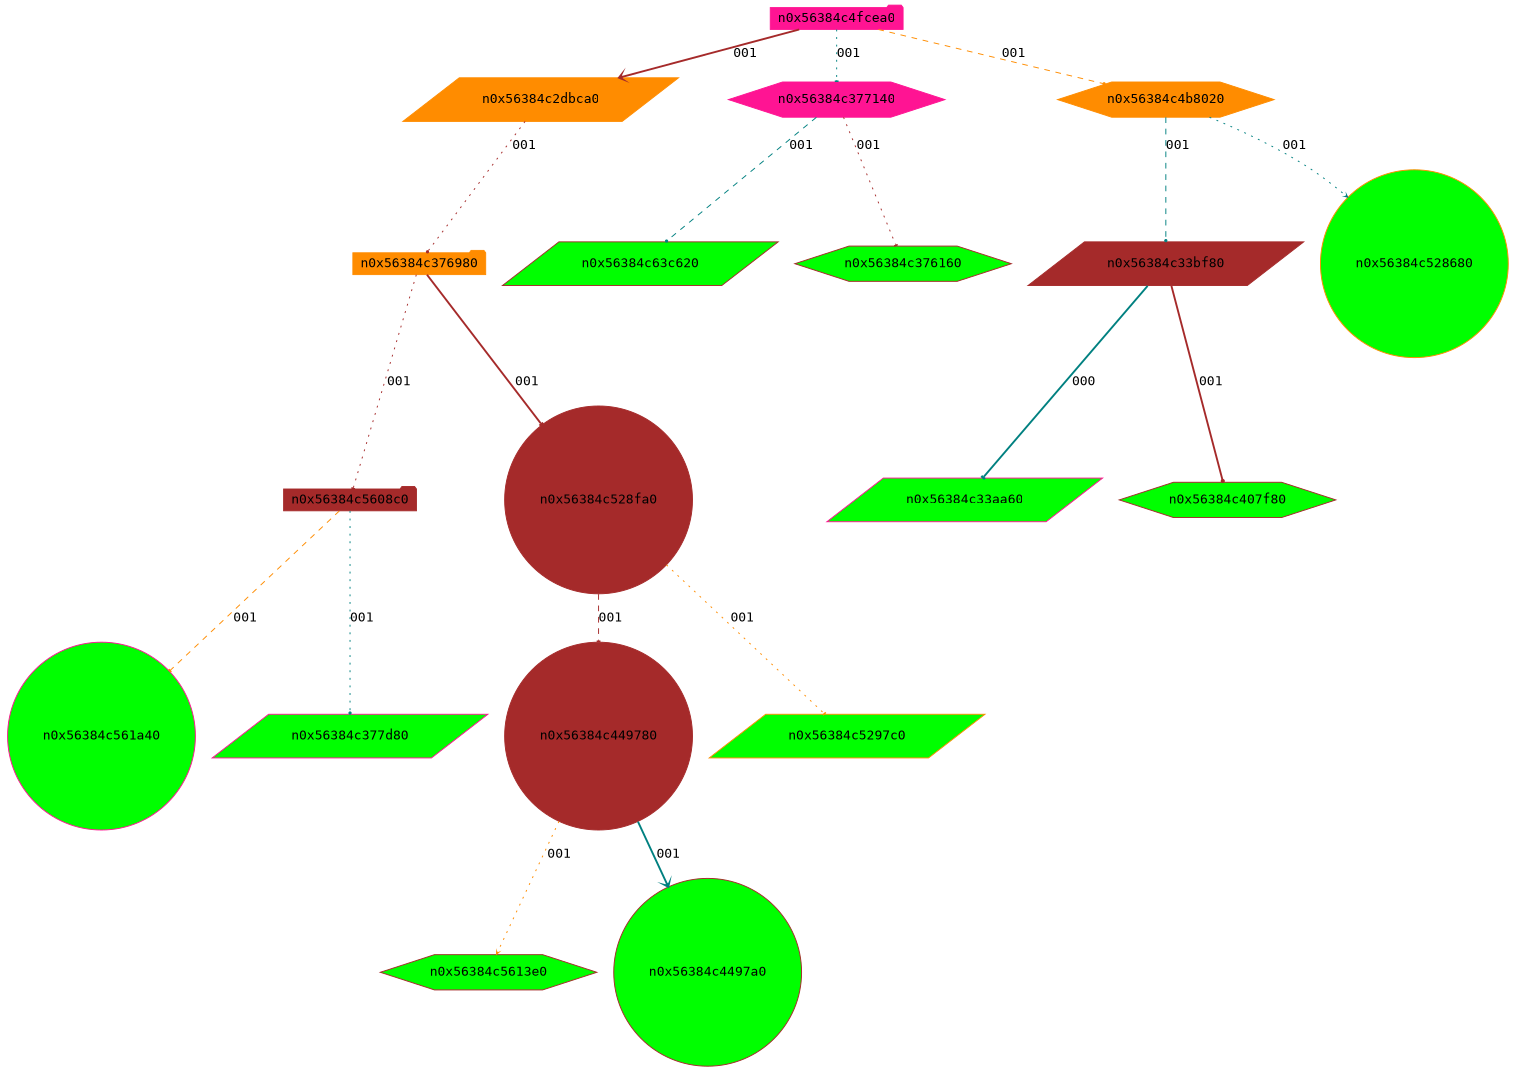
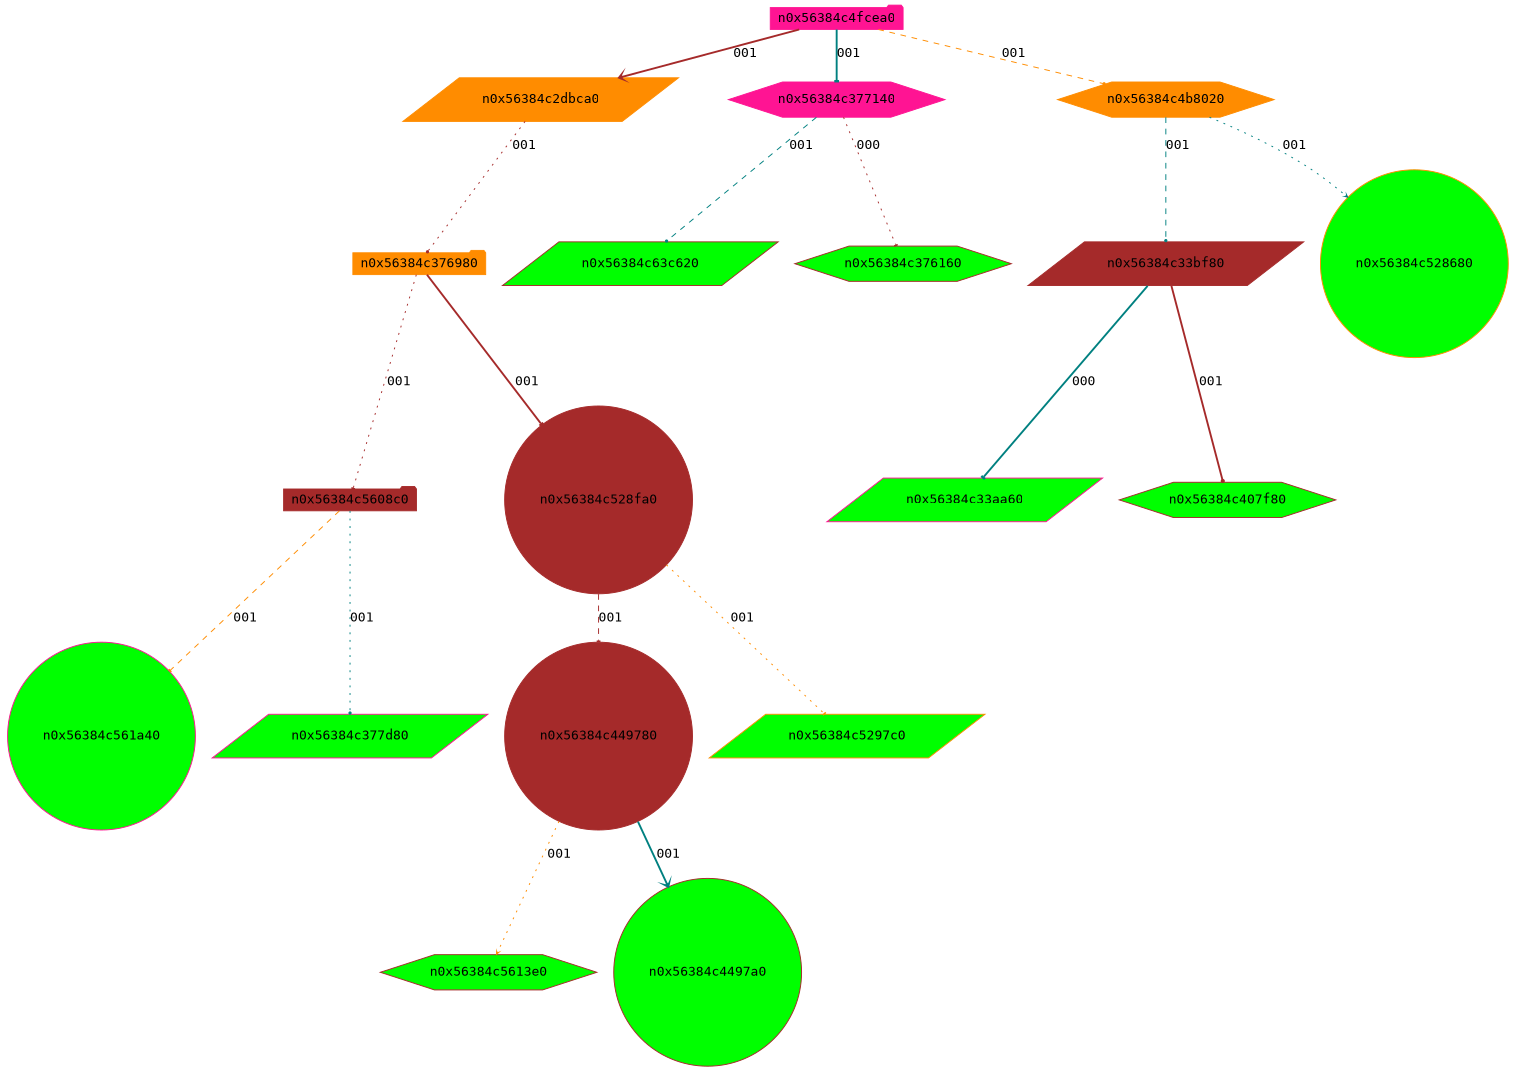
(837, 55) -> (837, 55)
(868, 146) -> (868, 146)
